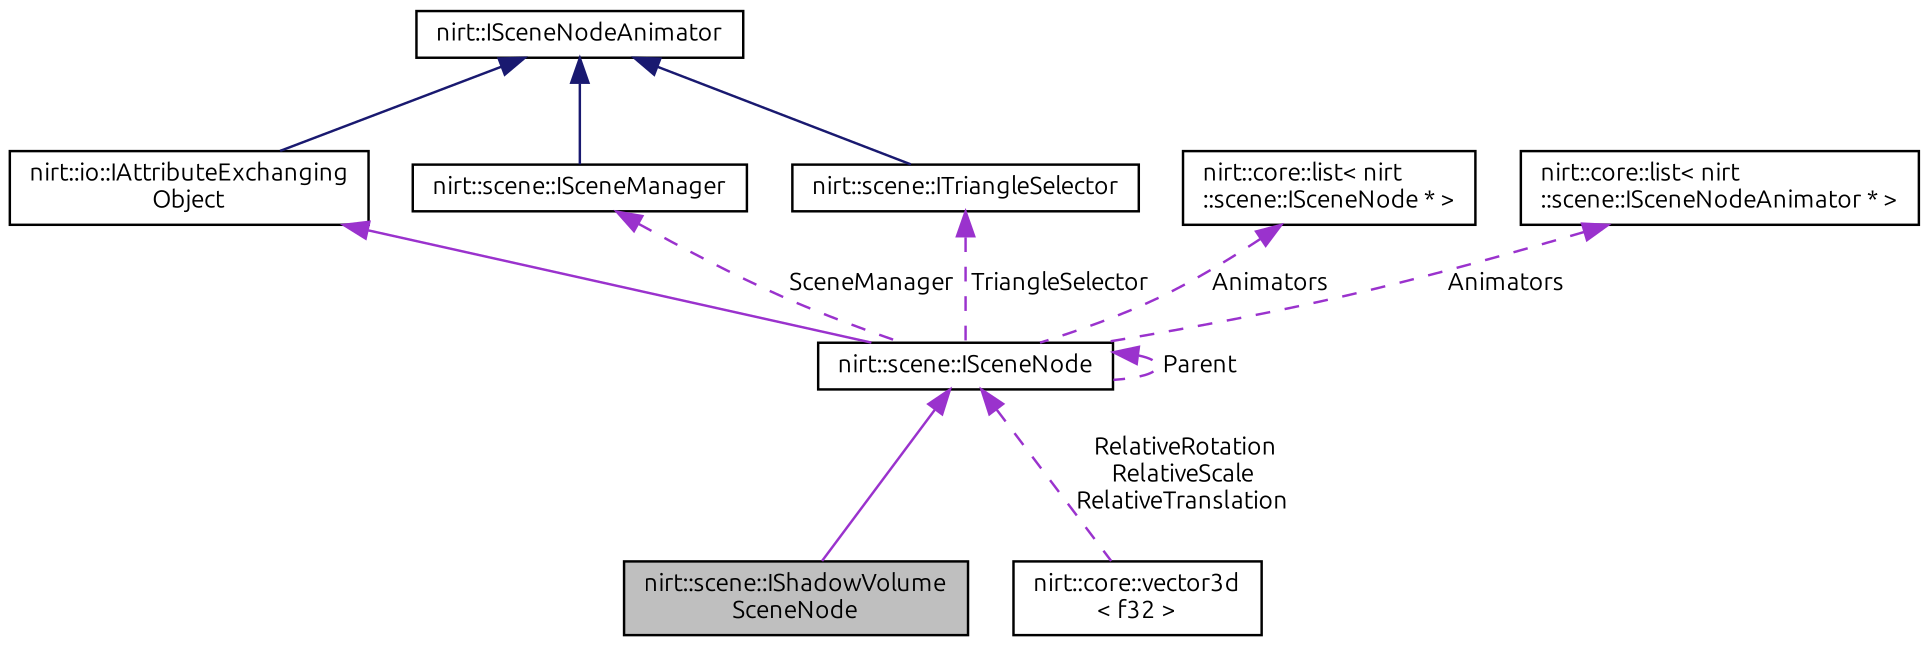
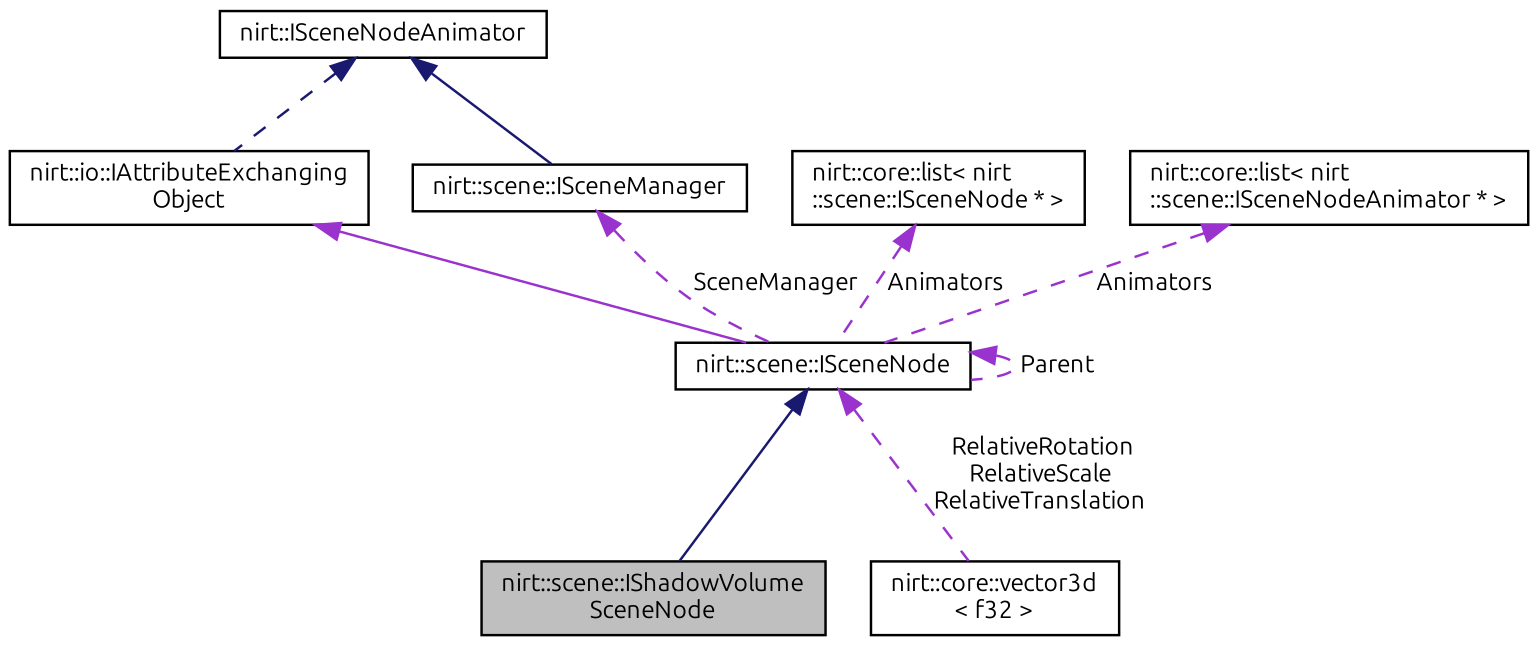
(391, 109) -> (285, 112)
(966, 188) -> none
(878, 485) -> (736, 485)
